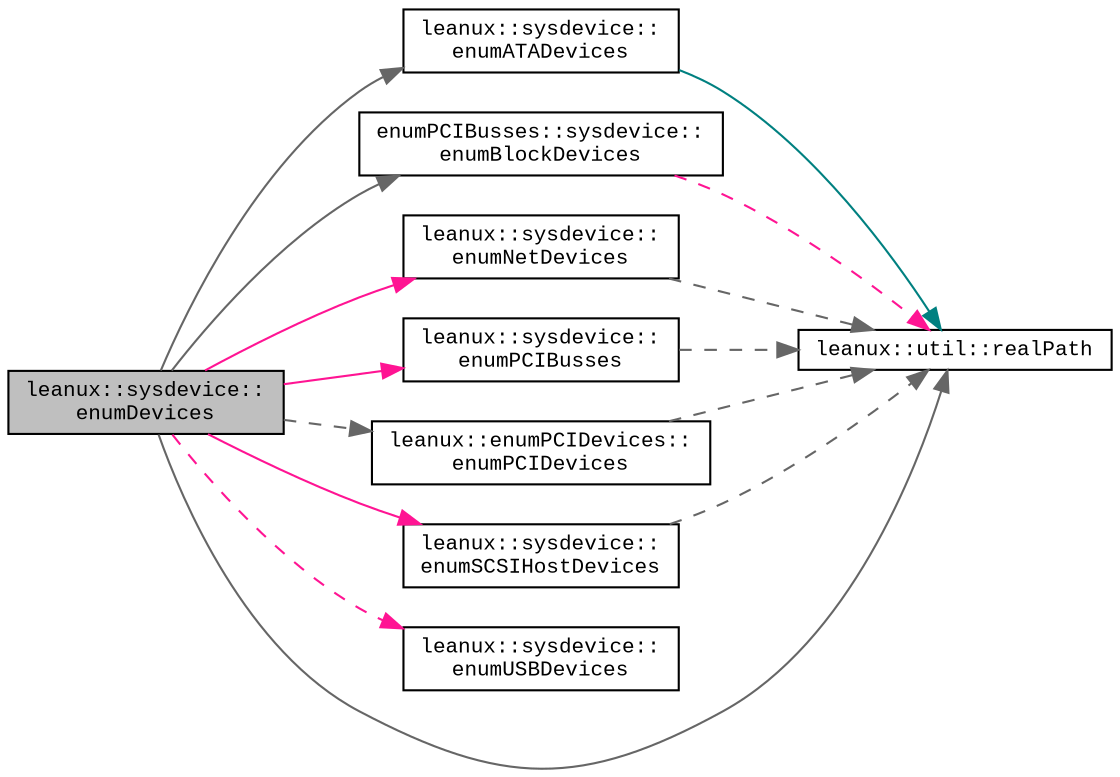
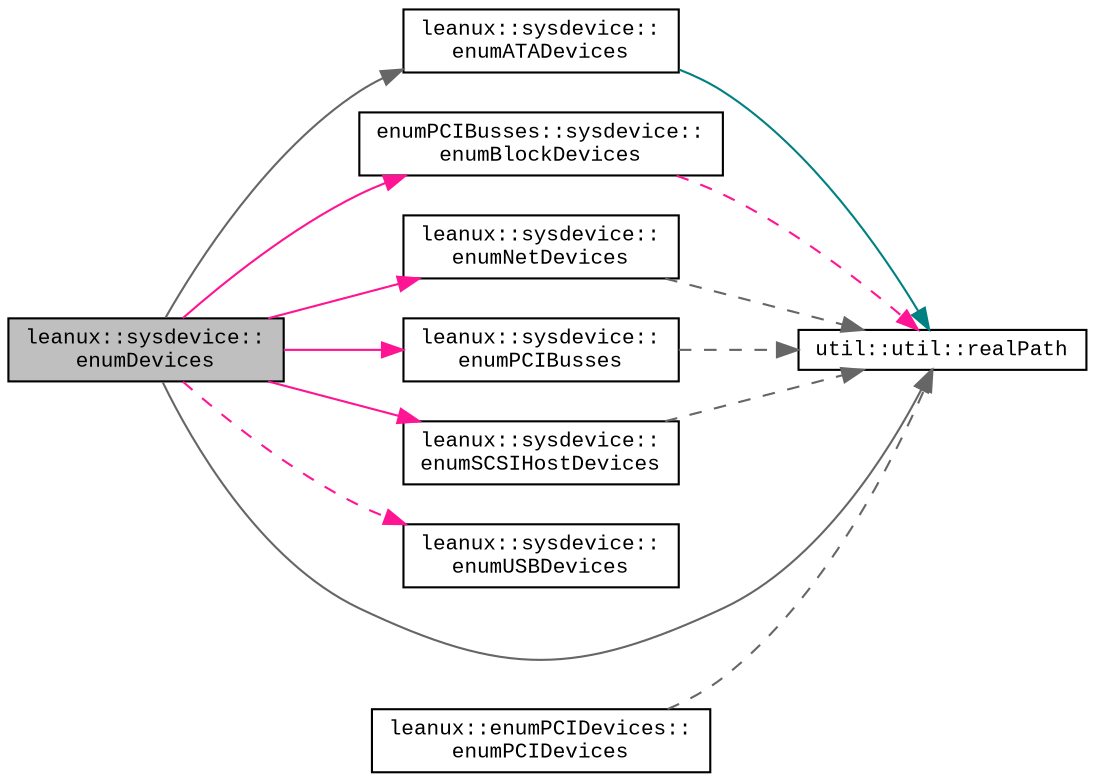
(266, 266) -> (279, 242)
(955, 350) -> (942, 350)
(317, 424) -> none
